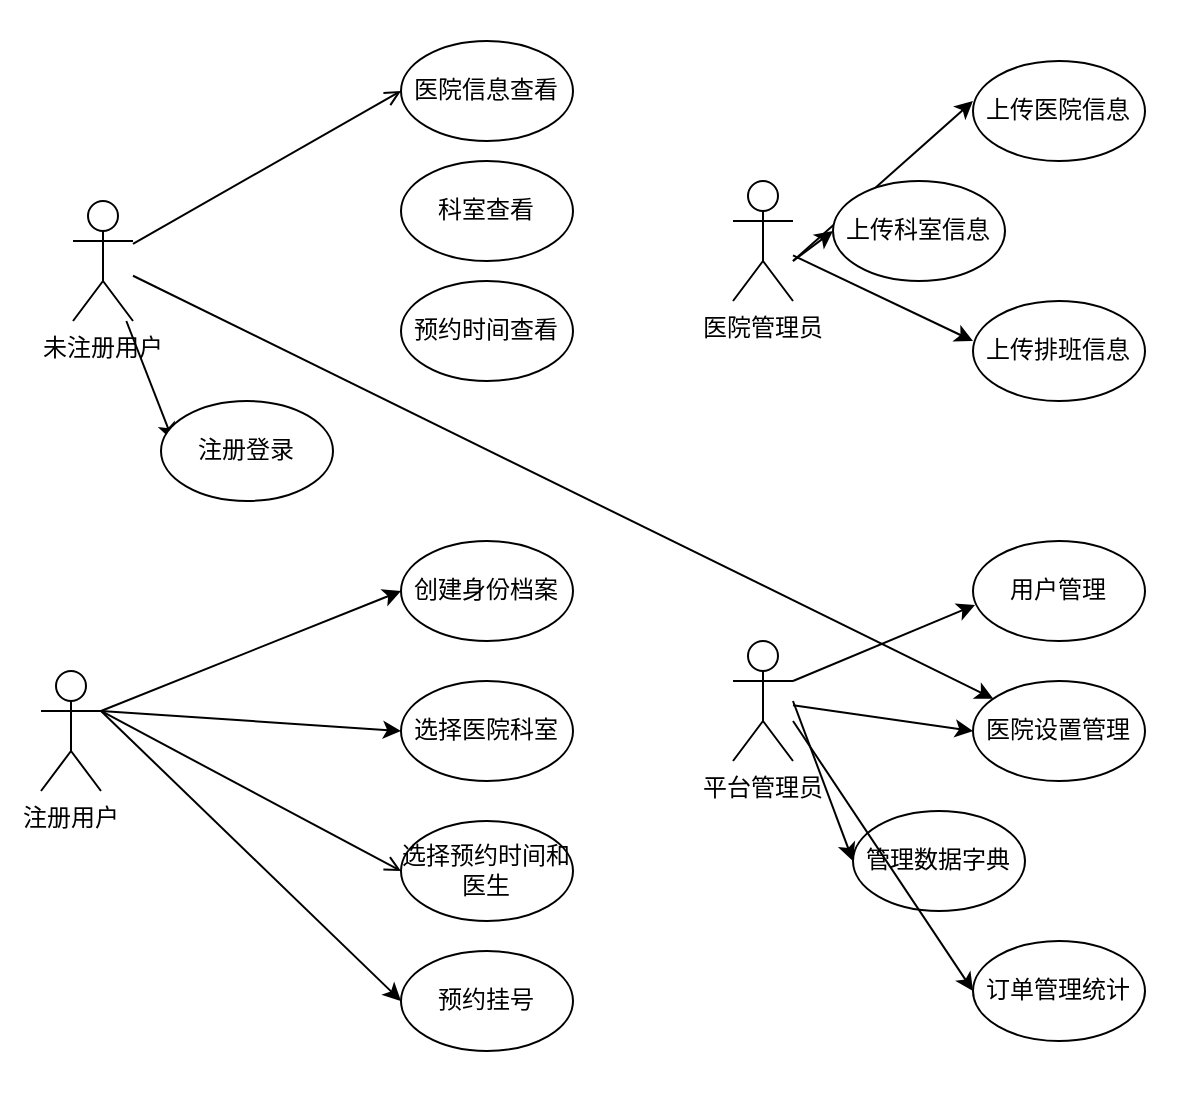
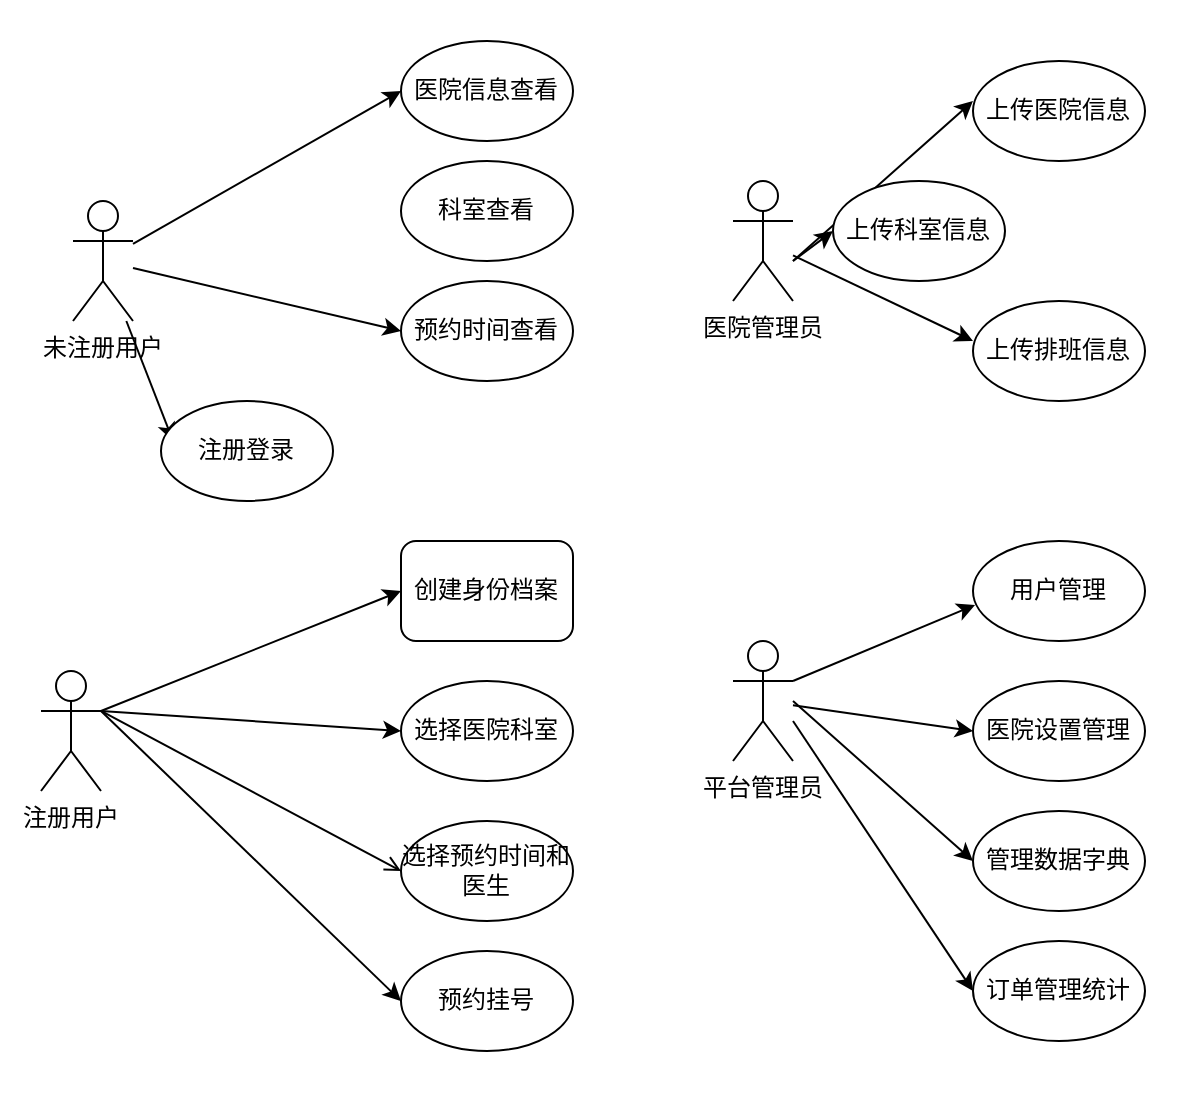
(391, 97) -> (388, 98)
(505, 459) -> (261, 298)
(487, 591) -> (487, 591)
(939, 861) -> (1059, 861)
